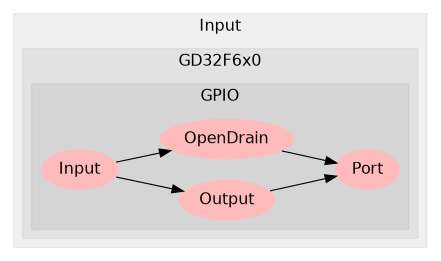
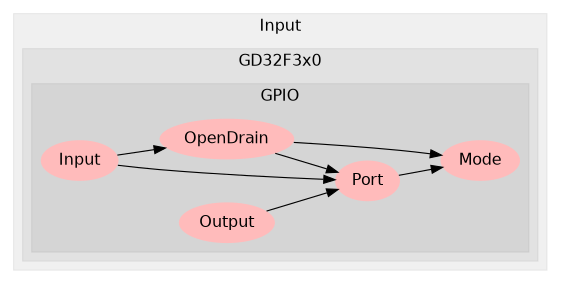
(220, 62) -> (280, 62)
none -> (480, 161)
(144, 183) -> (221, 174)
